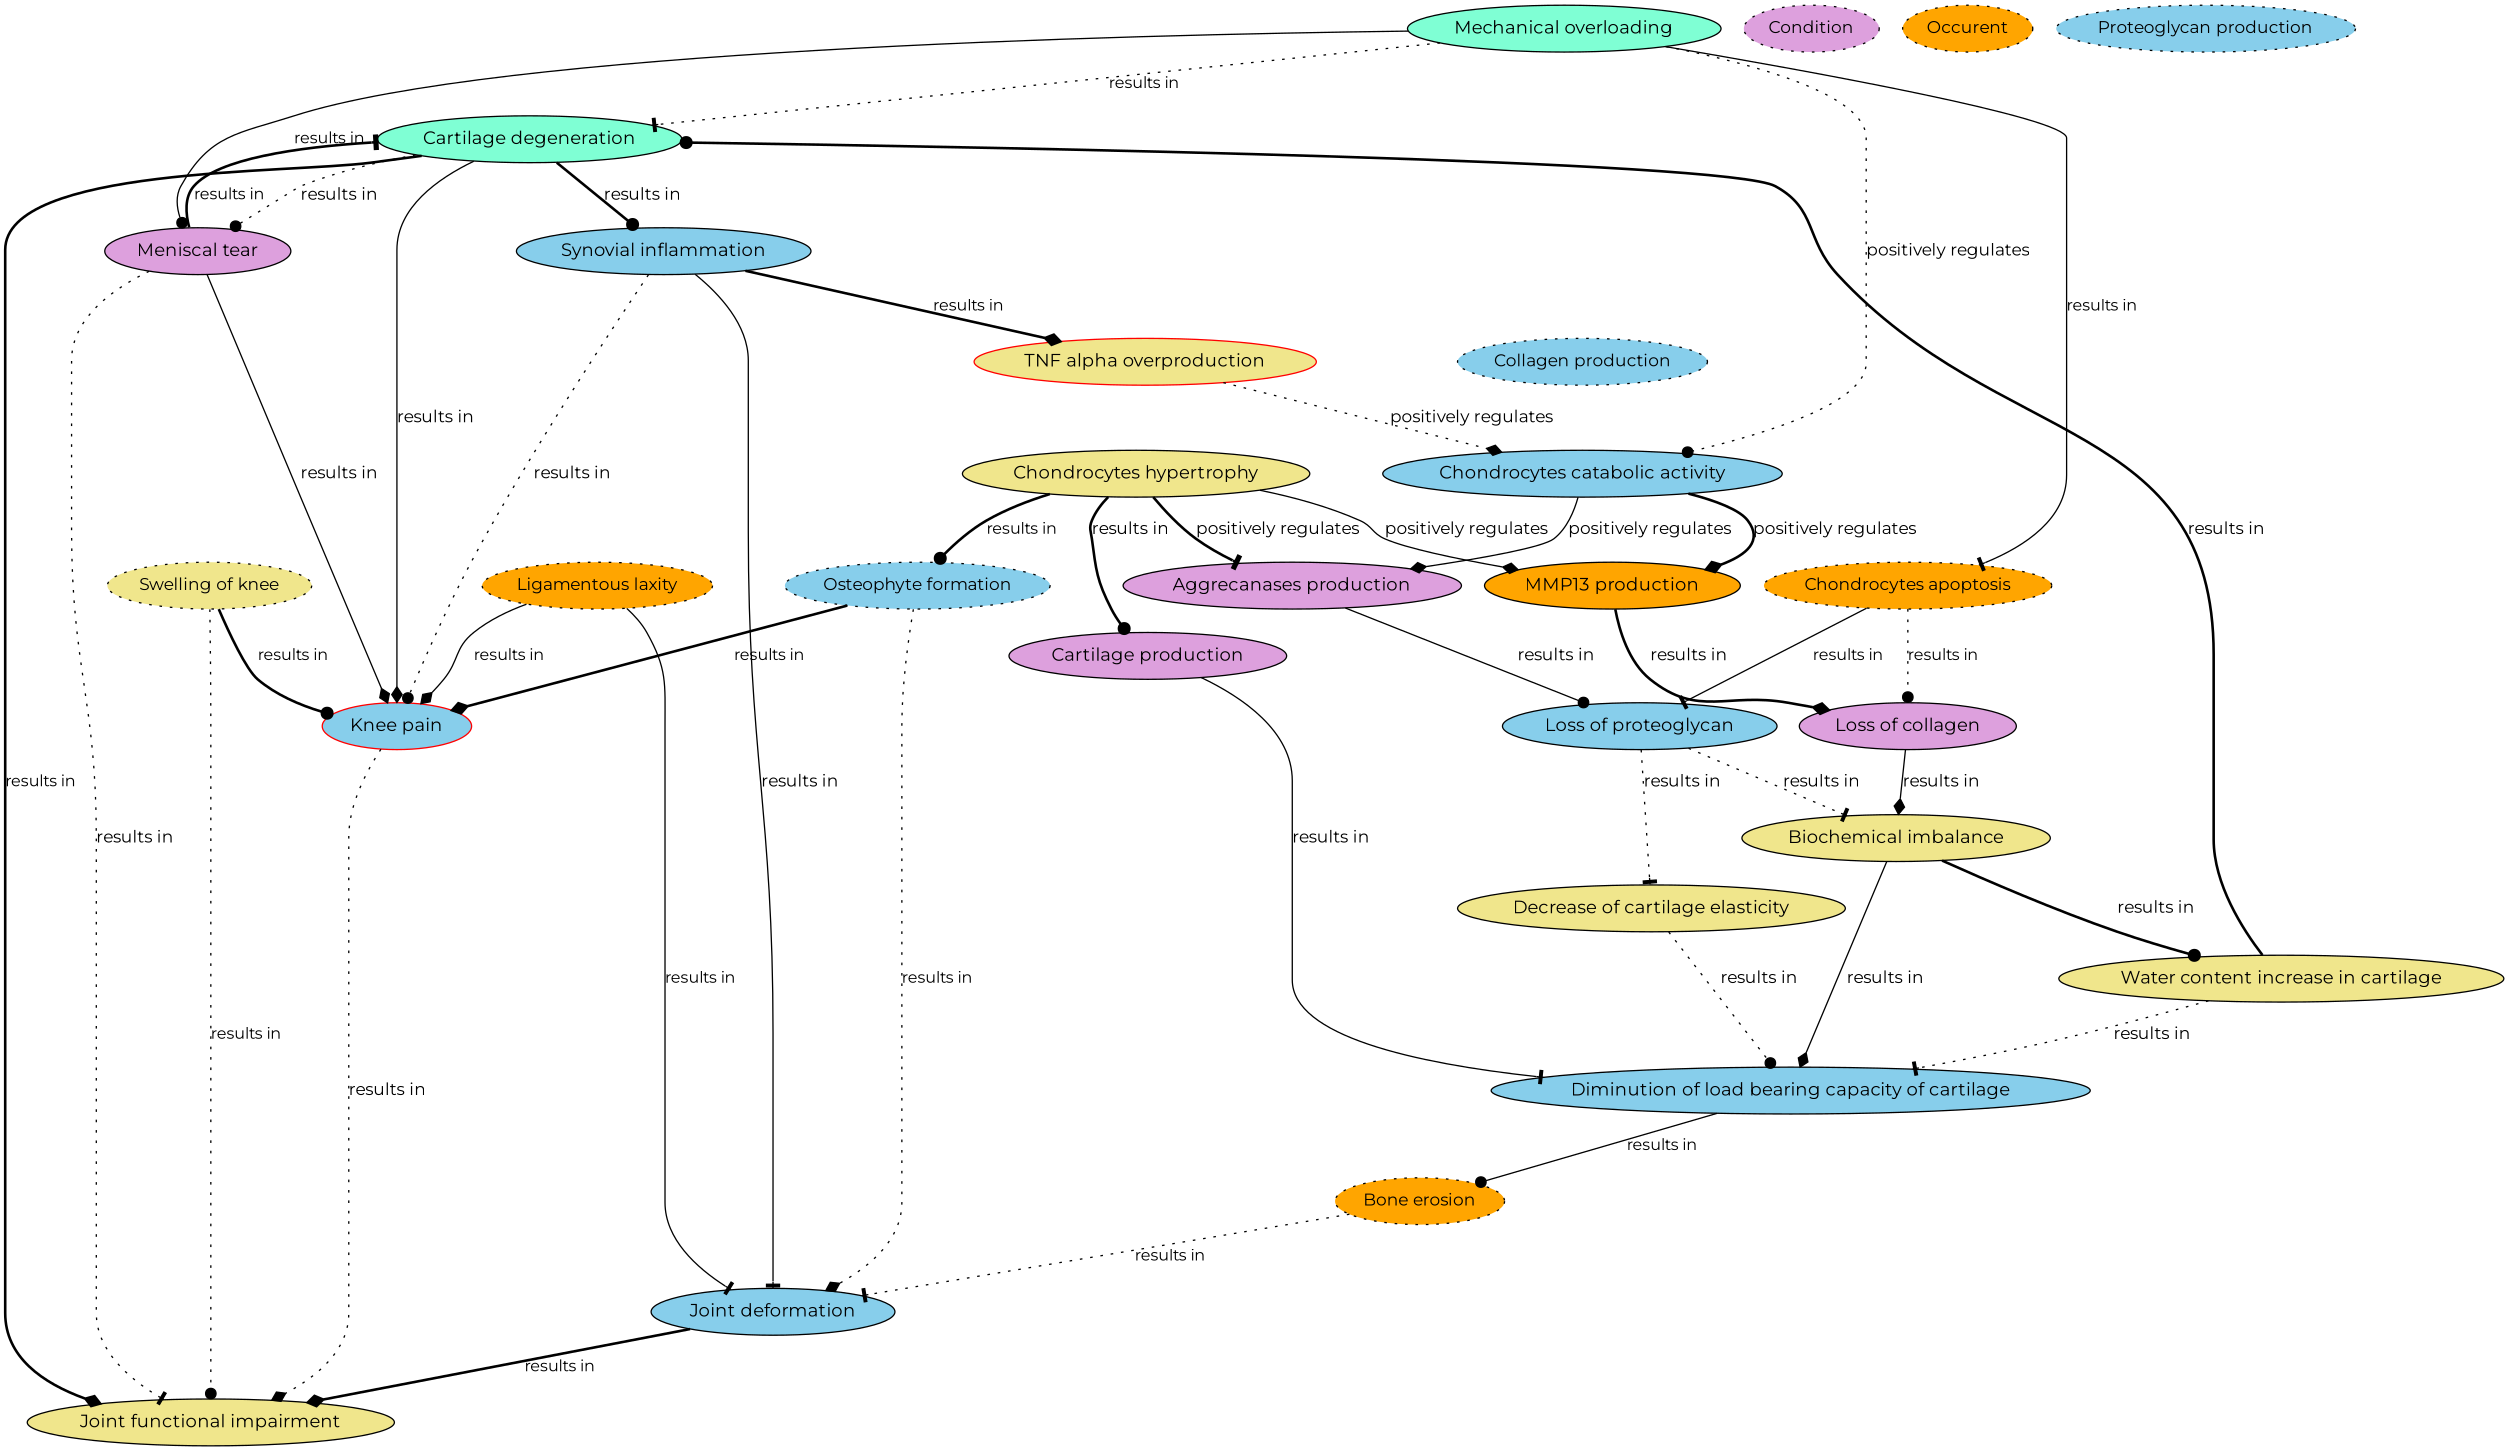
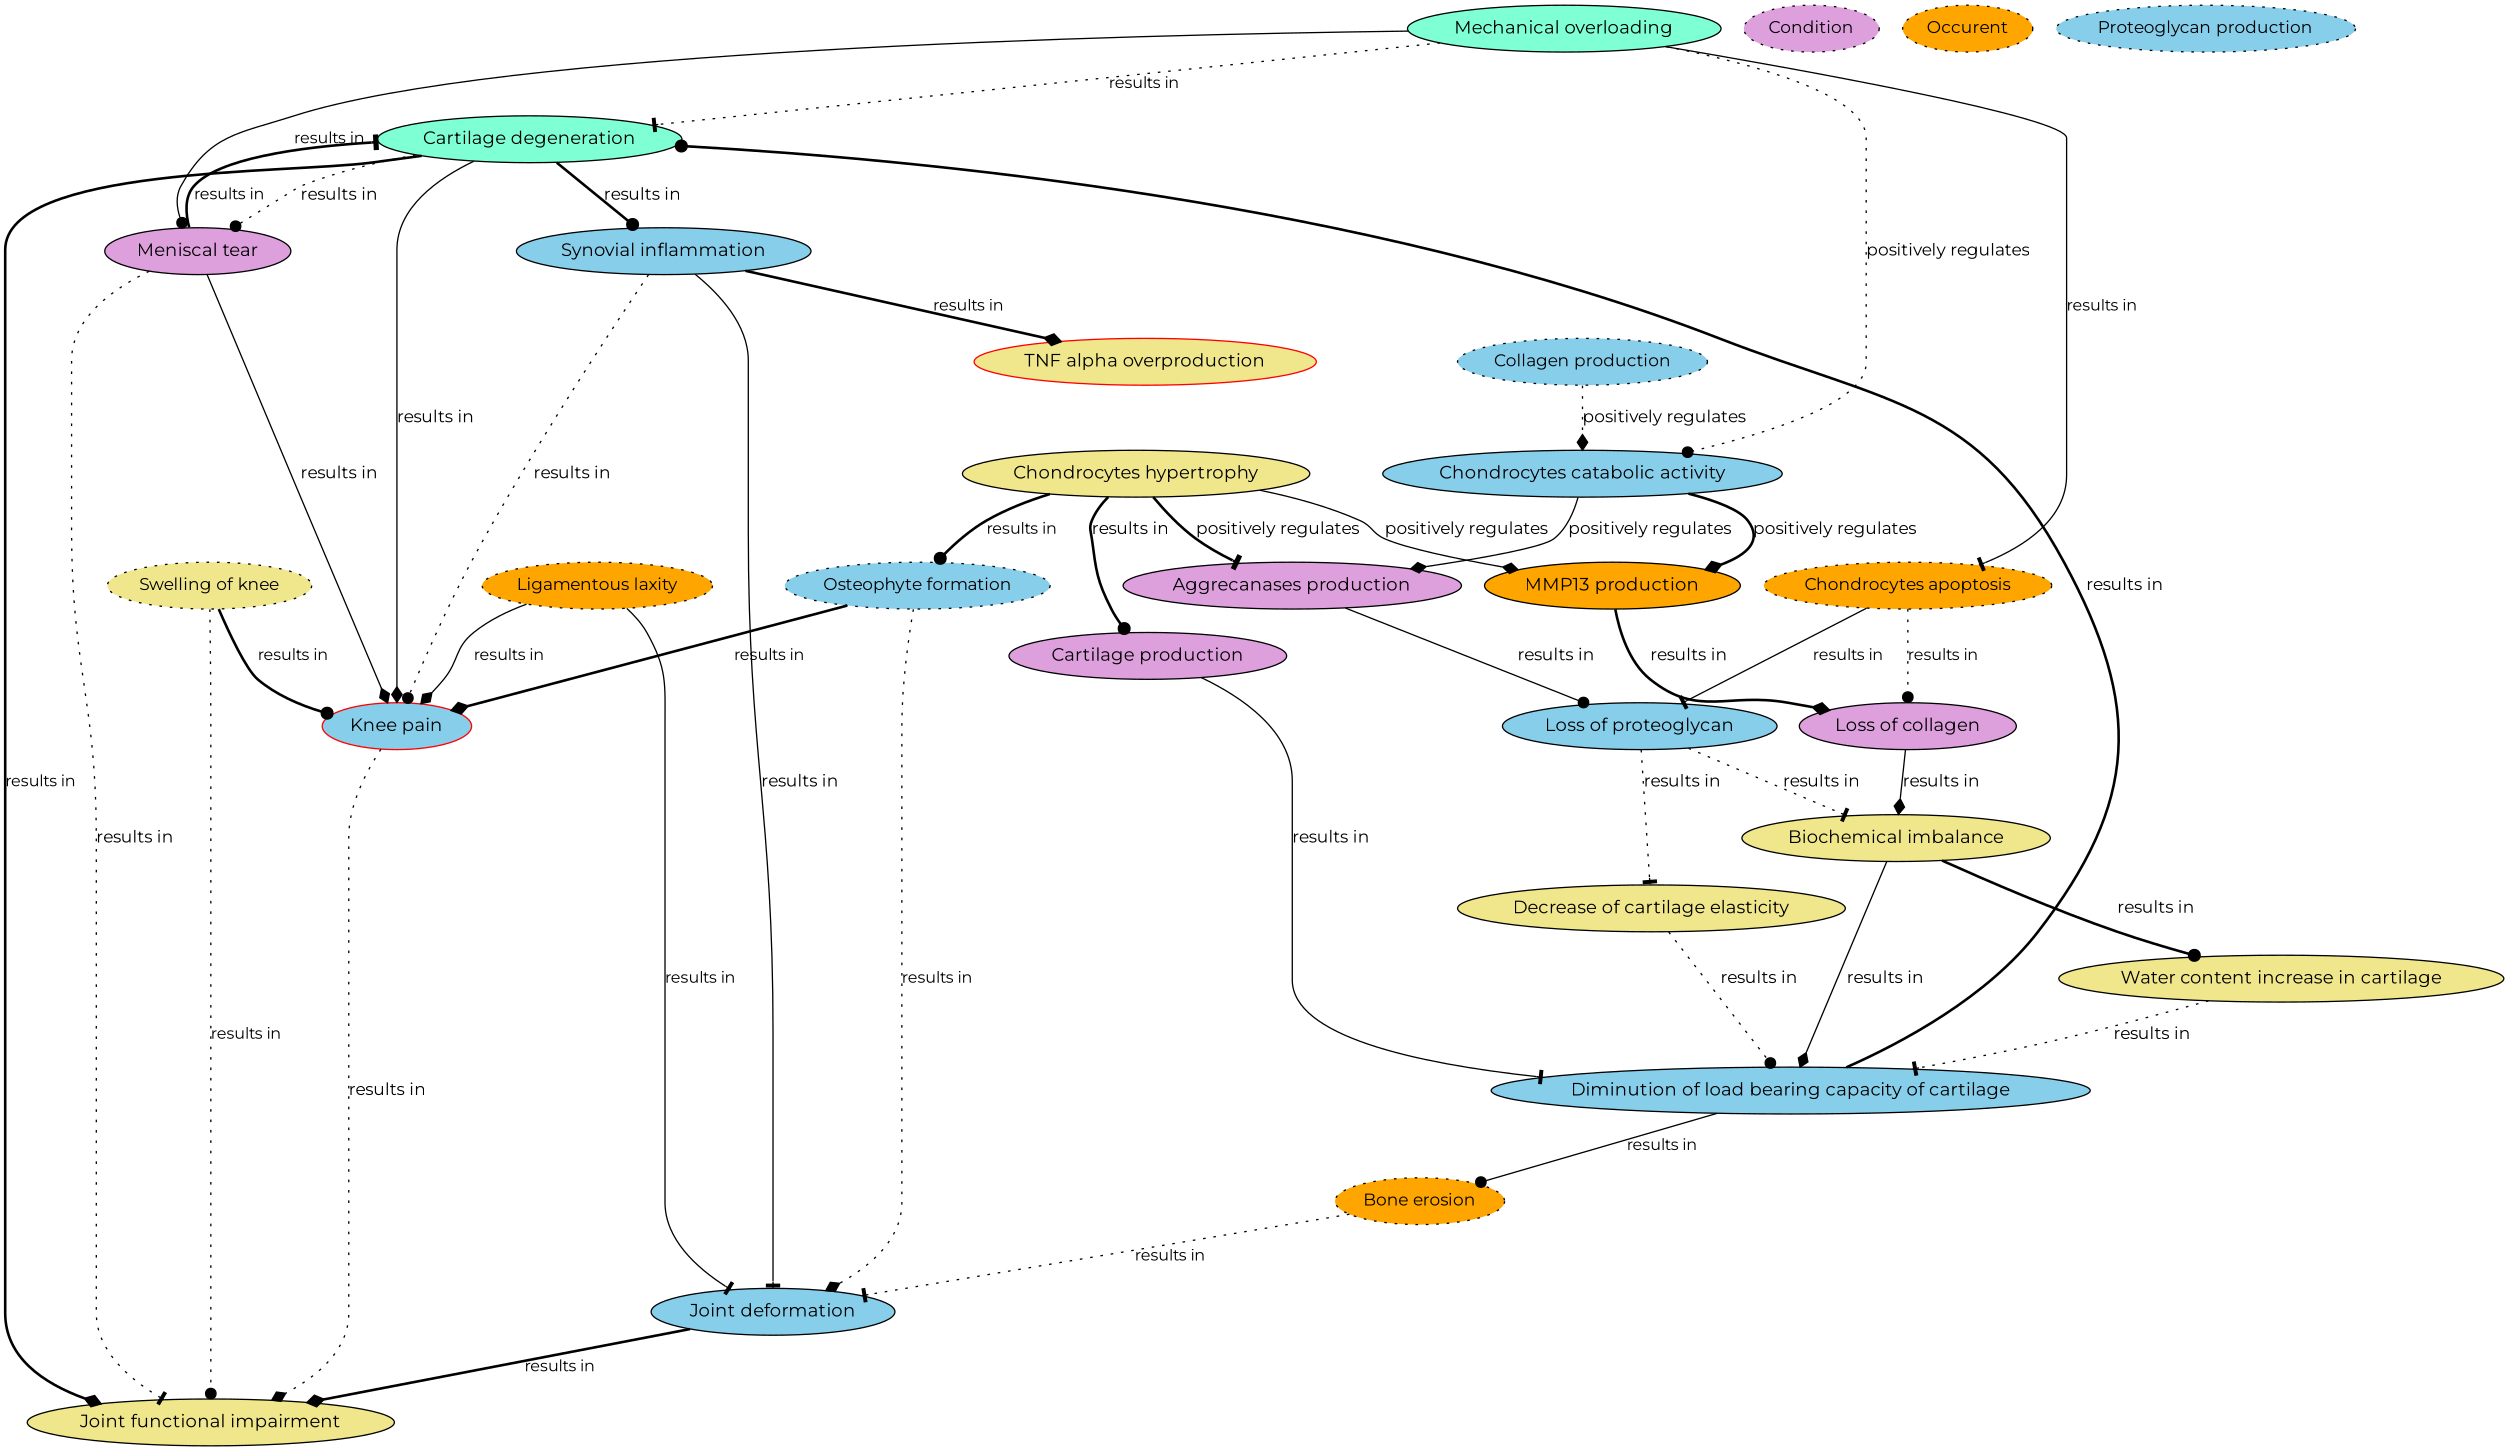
(1726, 177) -> (1723, 340)
(1355, 415) -> (1582, 410)
